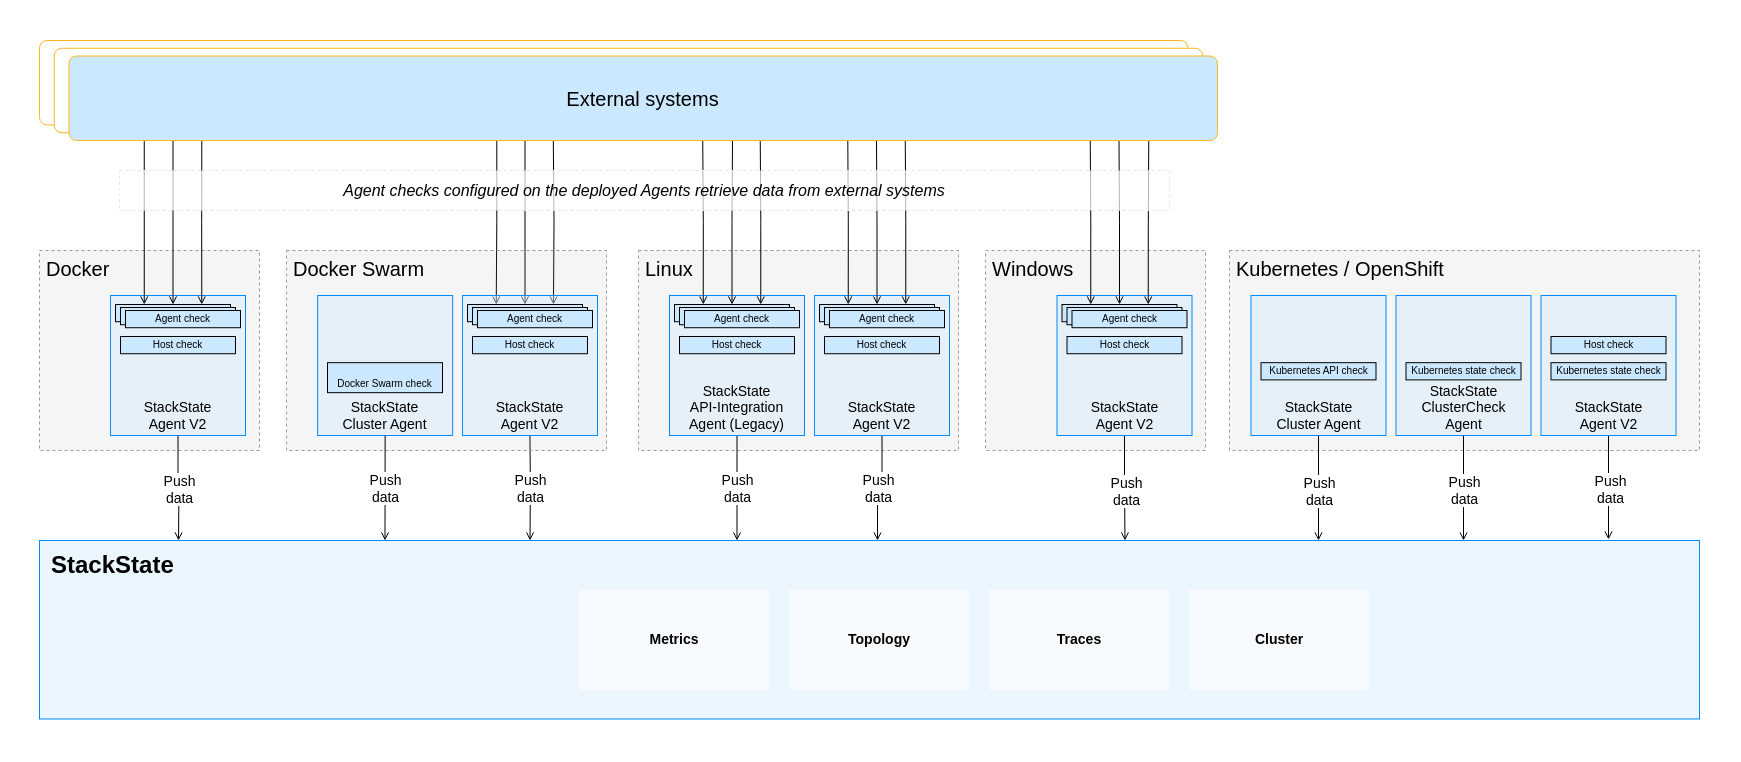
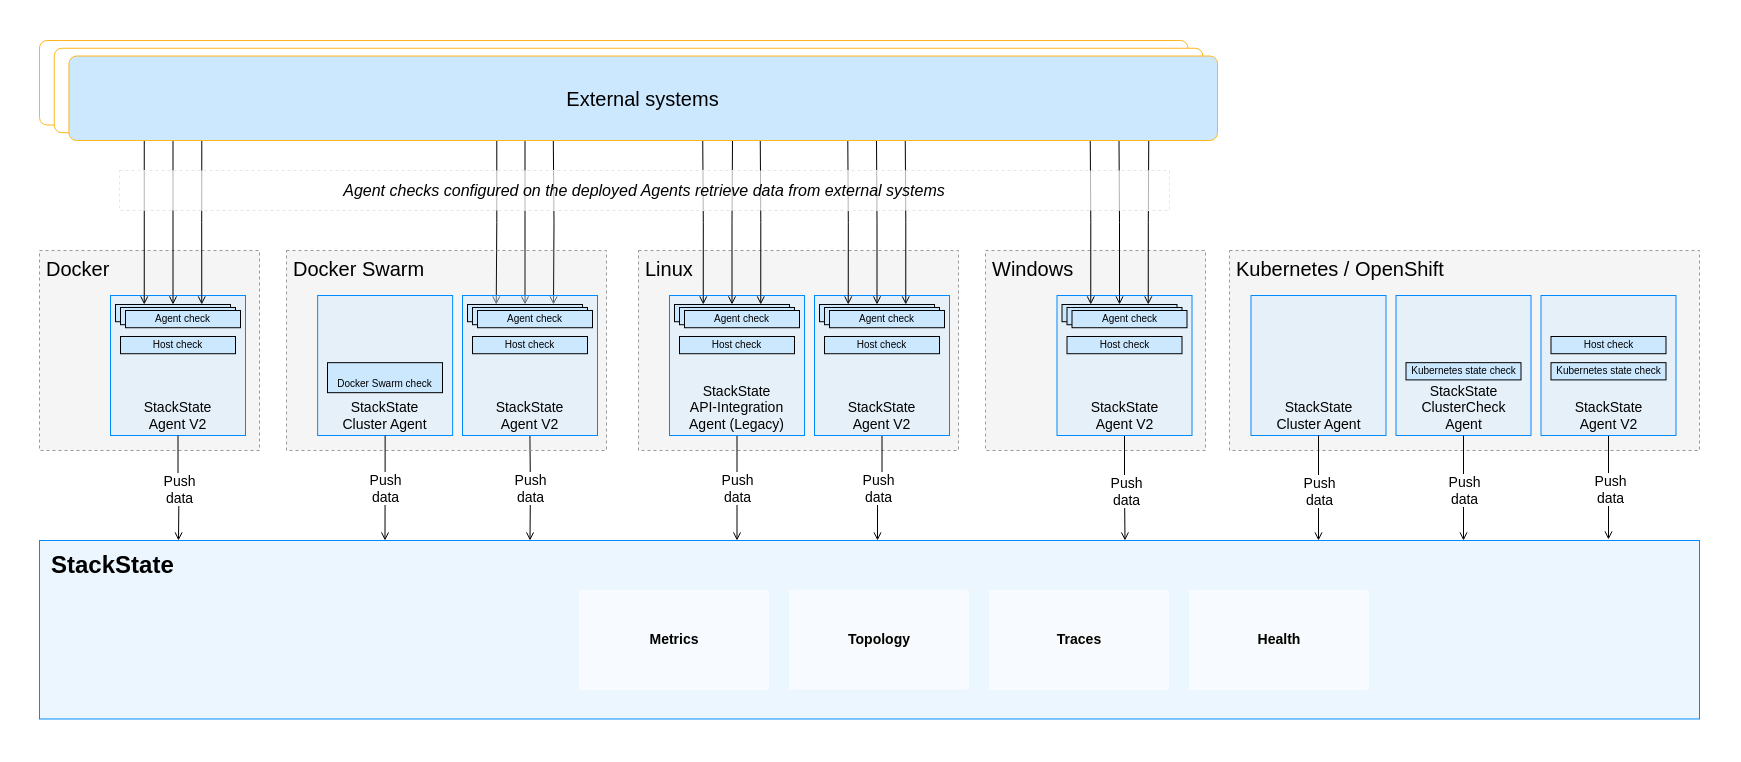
(1319, 371) -> none
(1280, 640) -> (1280, 640)
